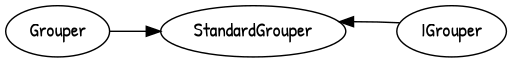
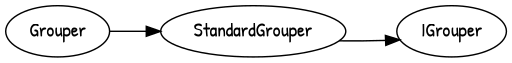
(377, 22) -> (362, 41)
